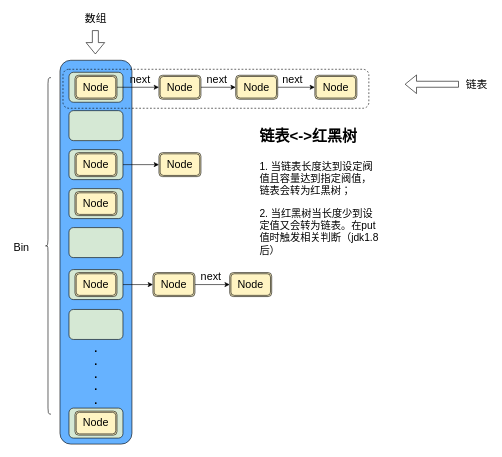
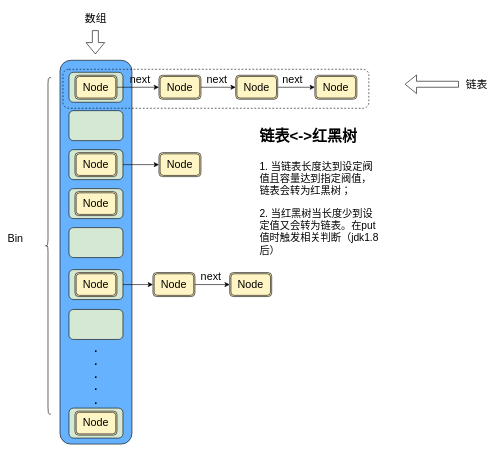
(24, 255) -> (18, 246)
